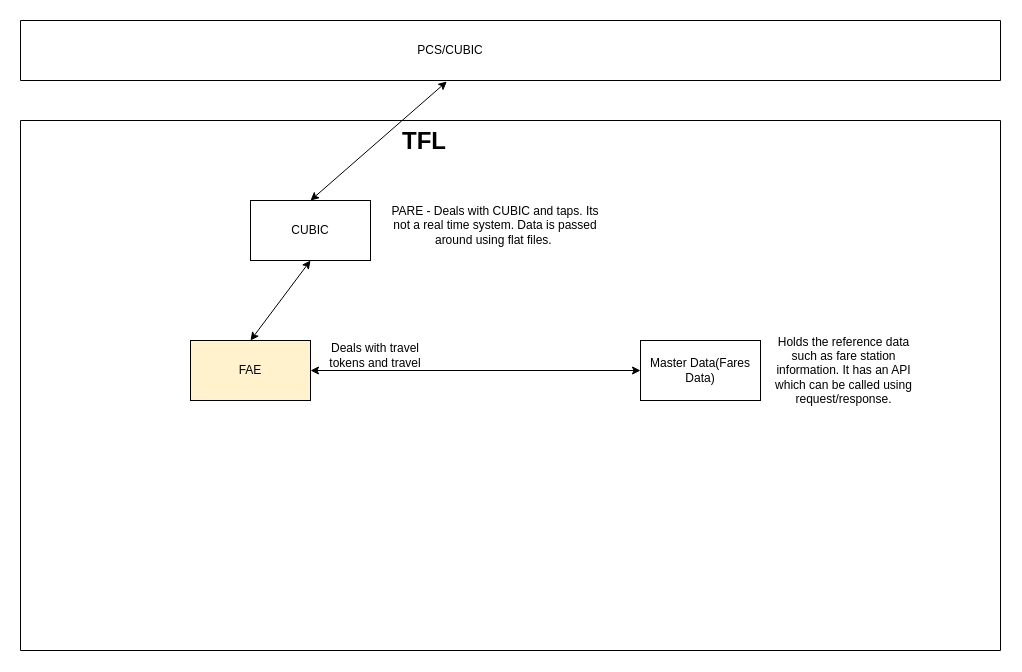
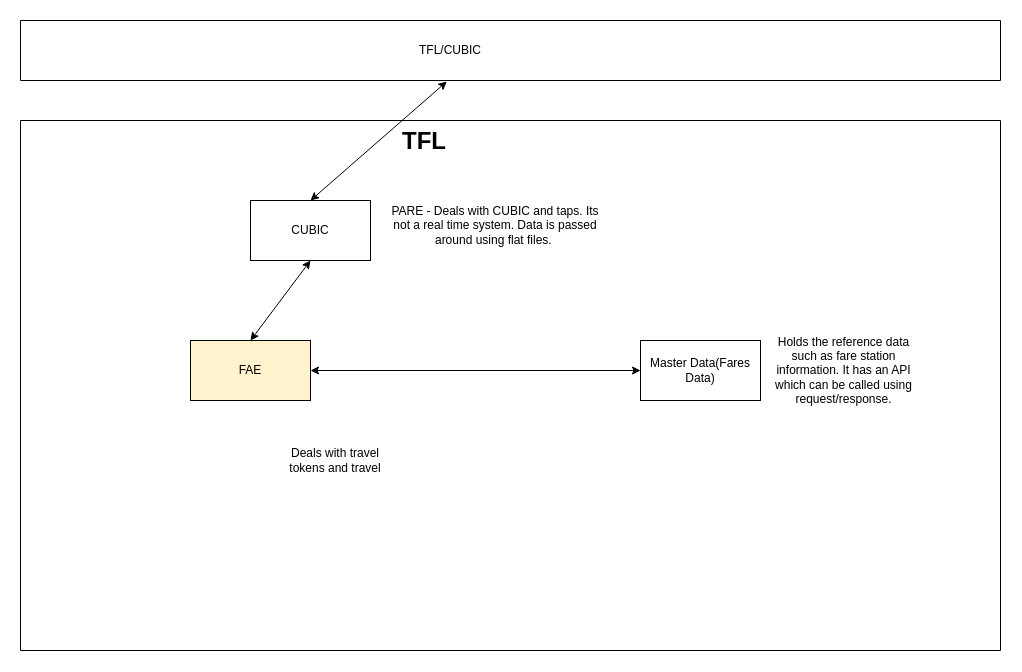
(451, 51) -> (451, 51)
(376, 356) -> (336, 461)
